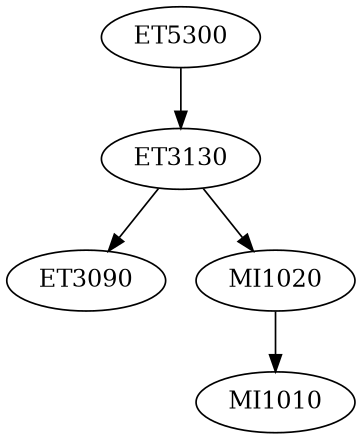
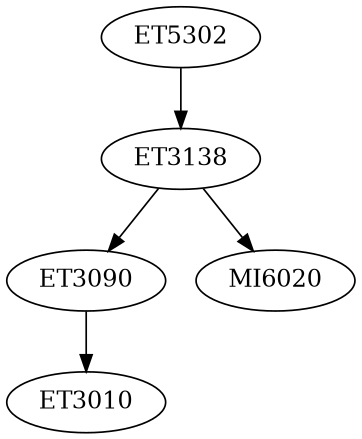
(181, 37) -> (181, 37)
(181, 159) -> (181, 159)
(276, 281) -> (276, 281)
none -> (86, 402)
(276, 402) -> none
